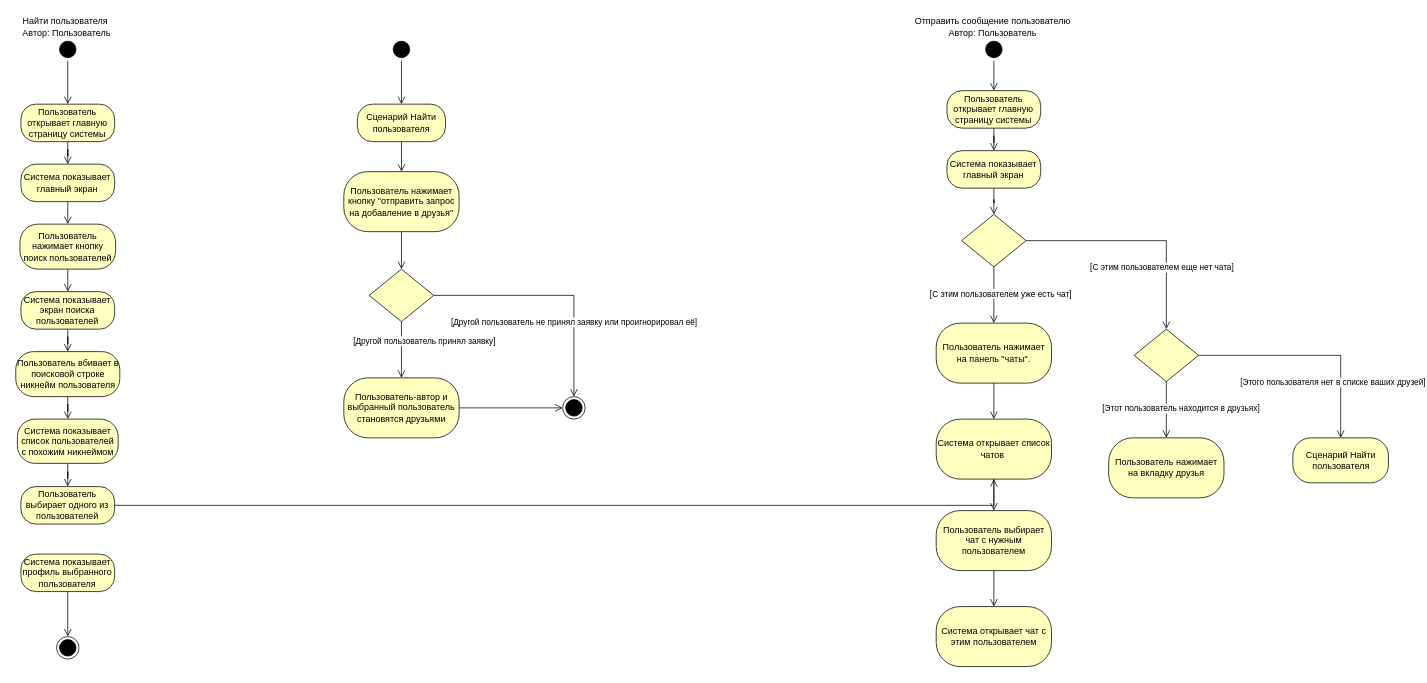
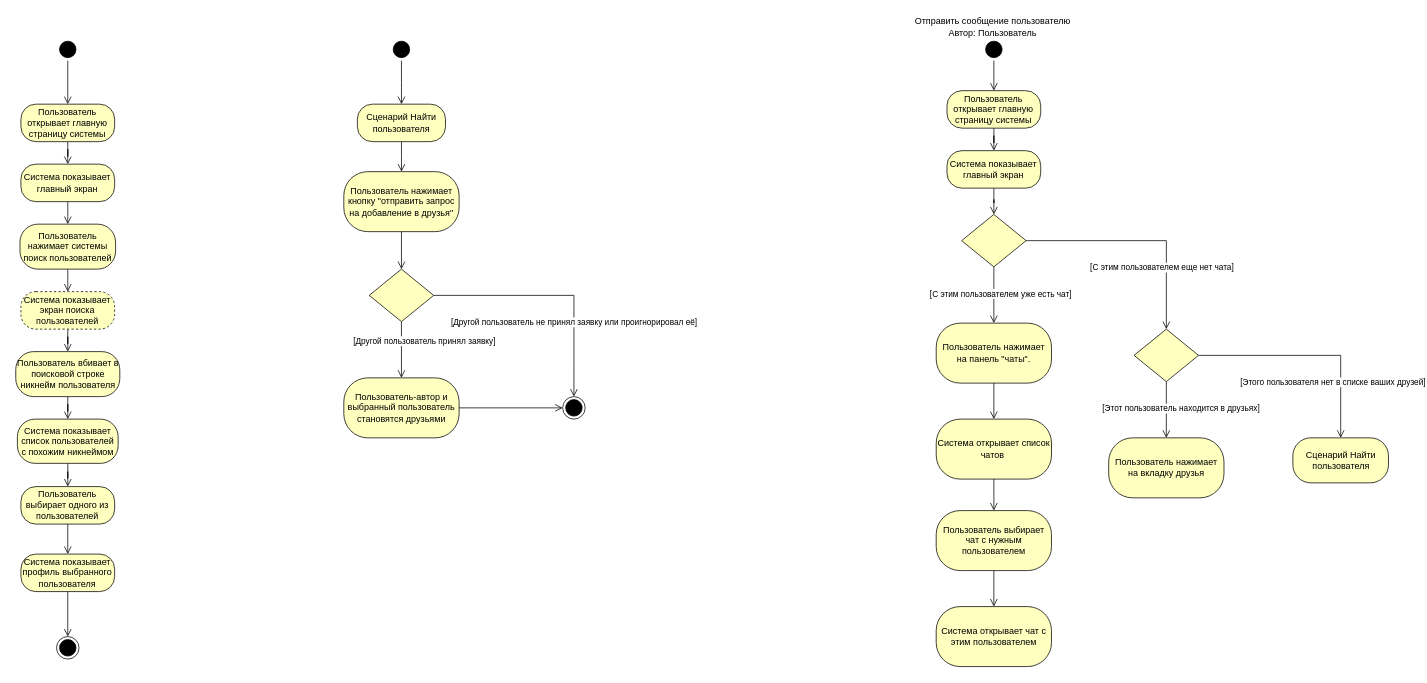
(66, 27) -> none
(68, 246) -> (68, 246)
(68, 310) -> (68, 310)
(553, 505) -> (68, 538)
